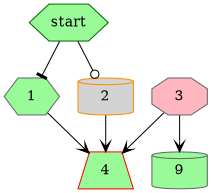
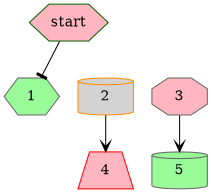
(69, 23) -> (69, 23)
(85, 56) -> none
(65, 129) -> none
(147, 129) -> none
(106, 170) -> (106, 170)
(180, 170) -> (180, 170)
